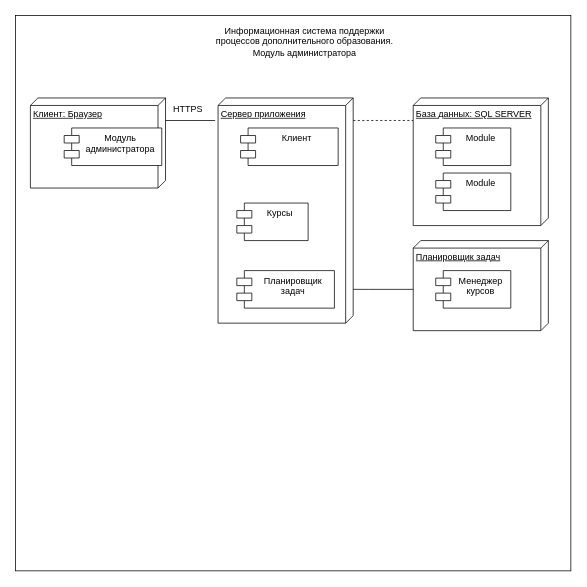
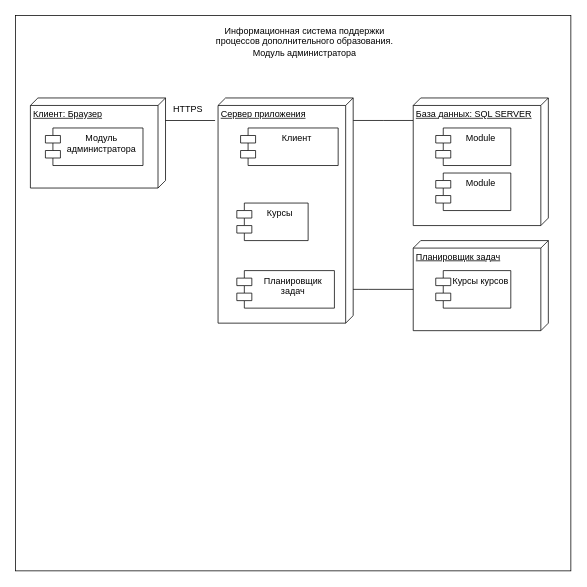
(383, 120) -> (383, 120)
(113, 147) -> (94, 147)
(480, 286) -> (480, 281)
